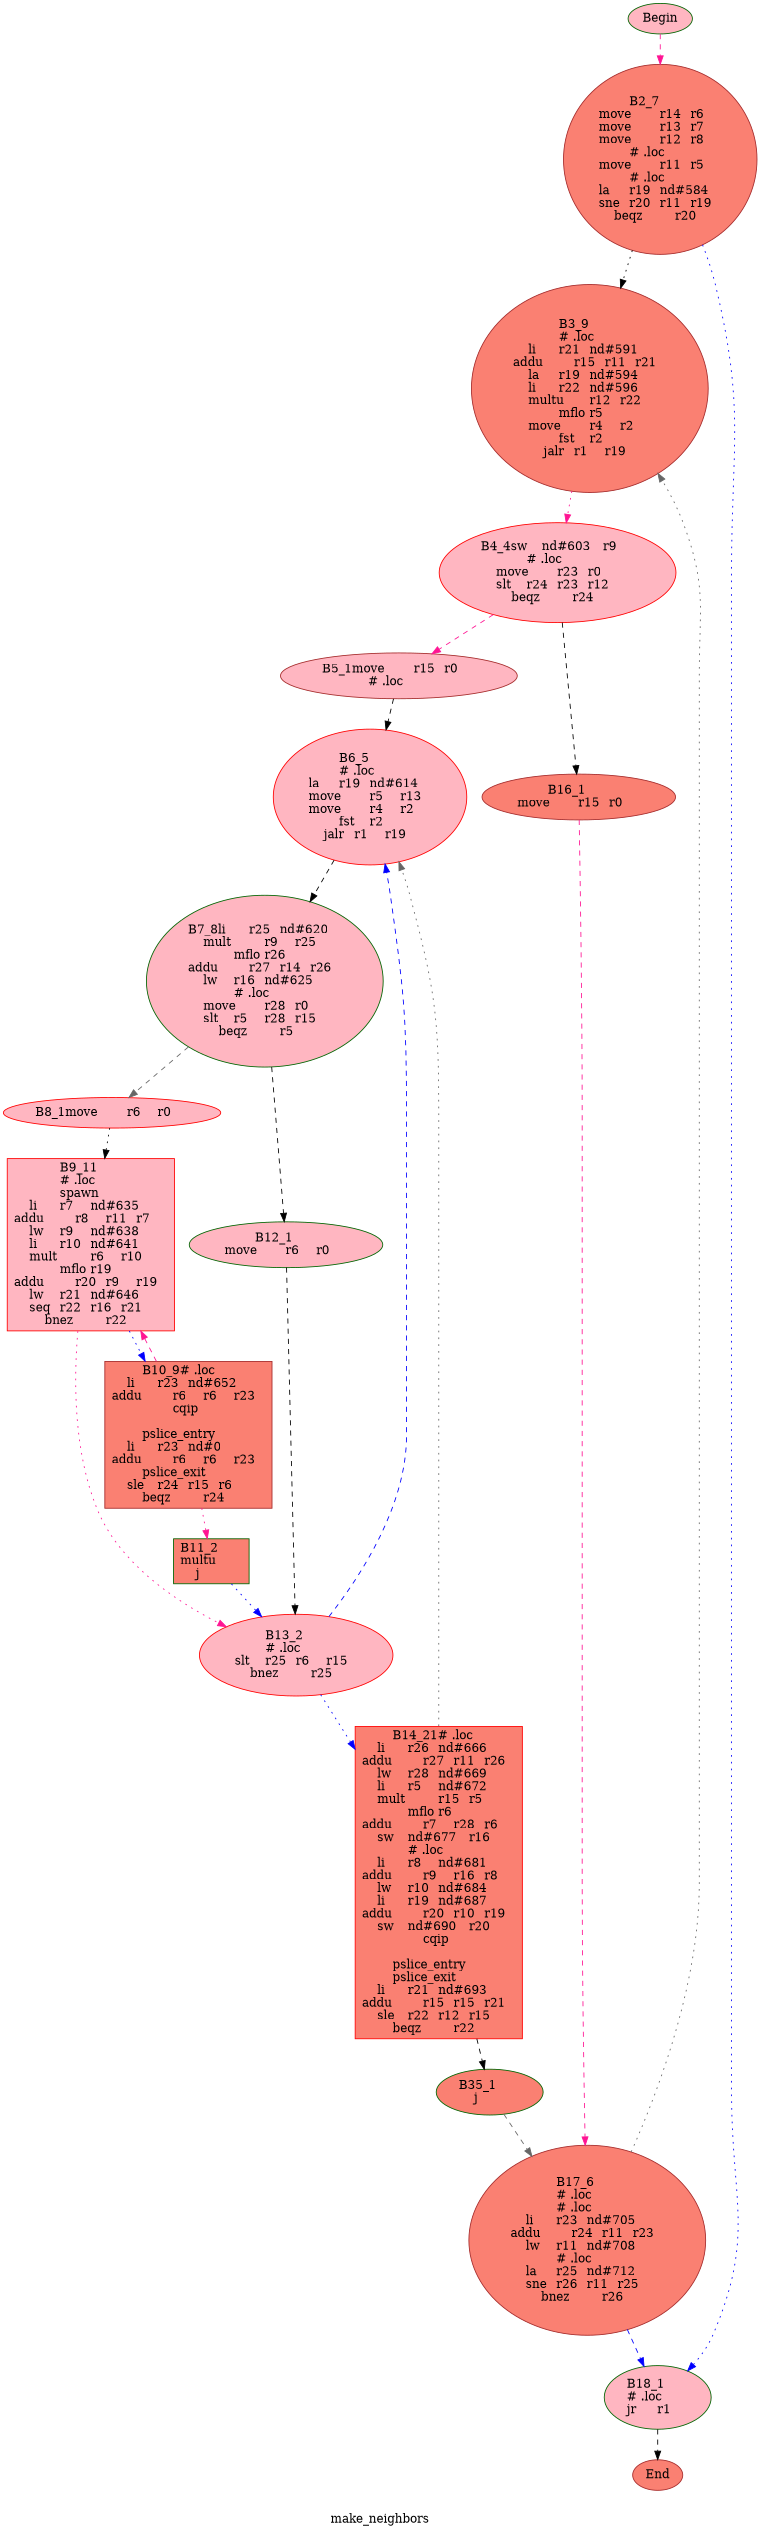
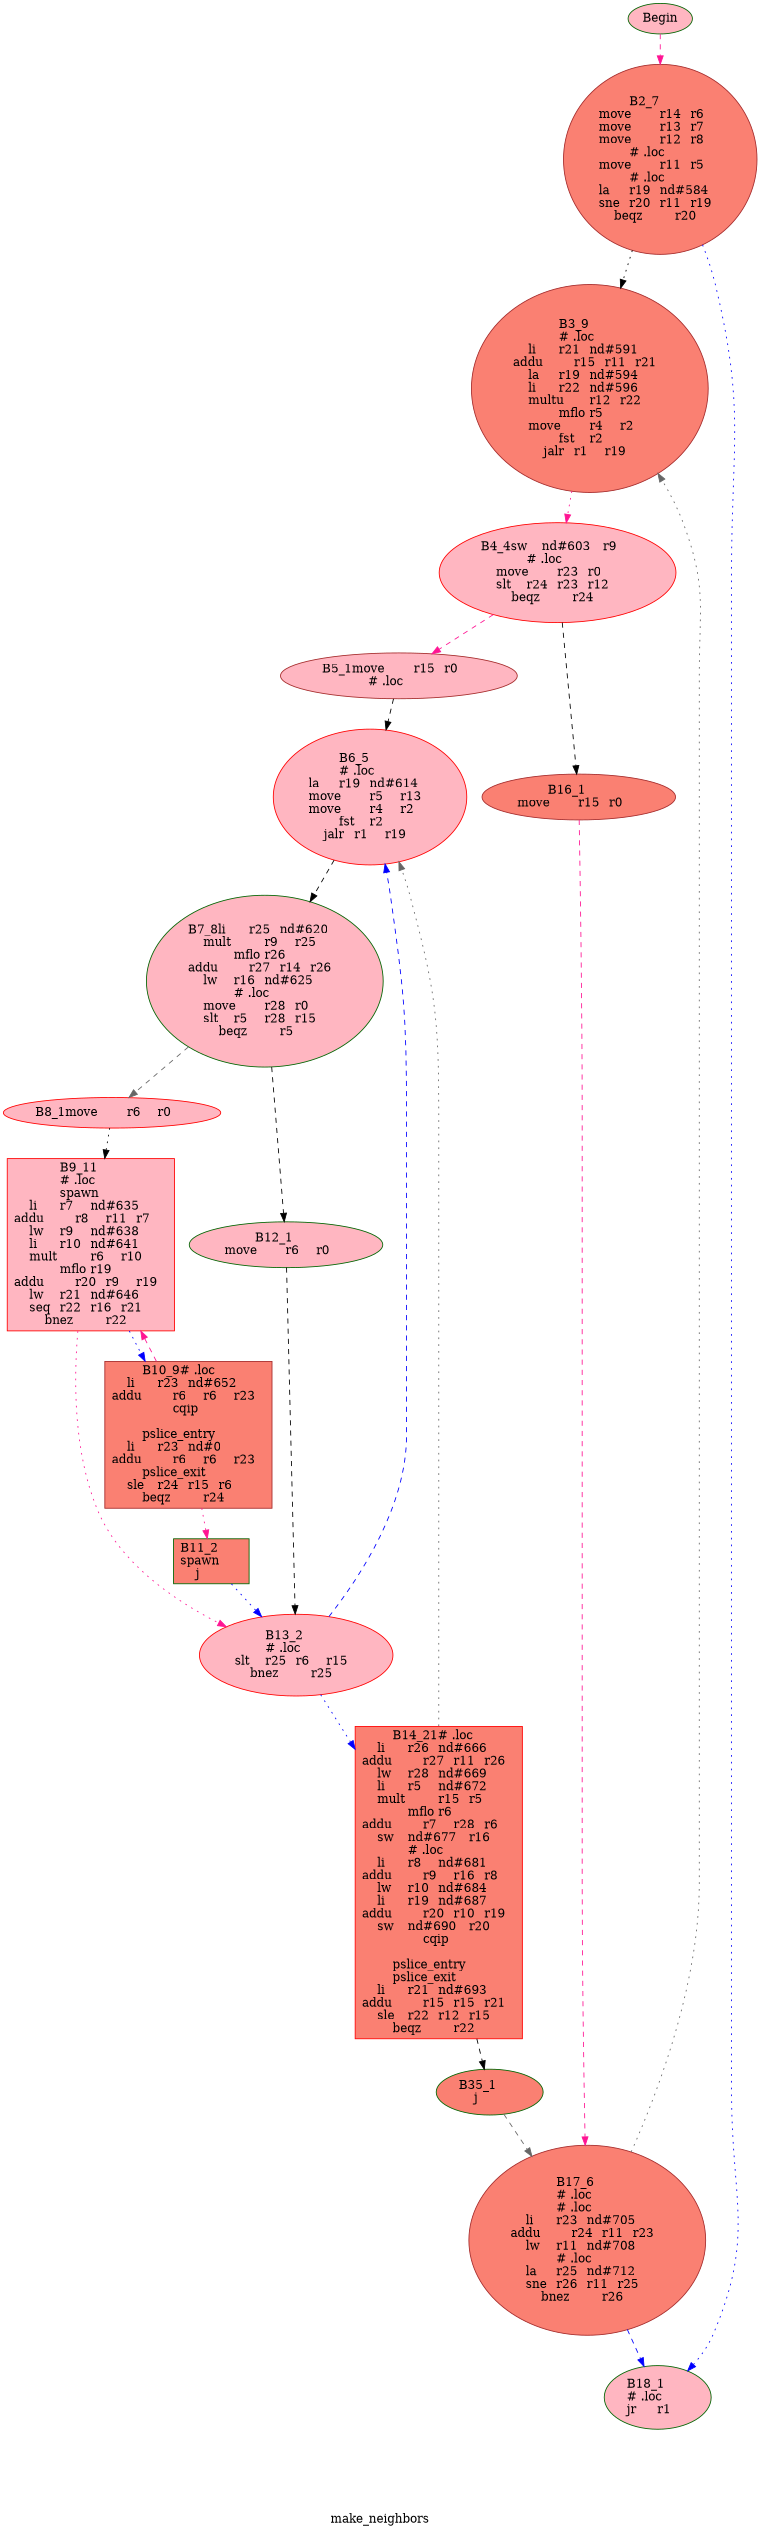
(211, 1561) -> (211, 1561)
(658, 2475) -> none
